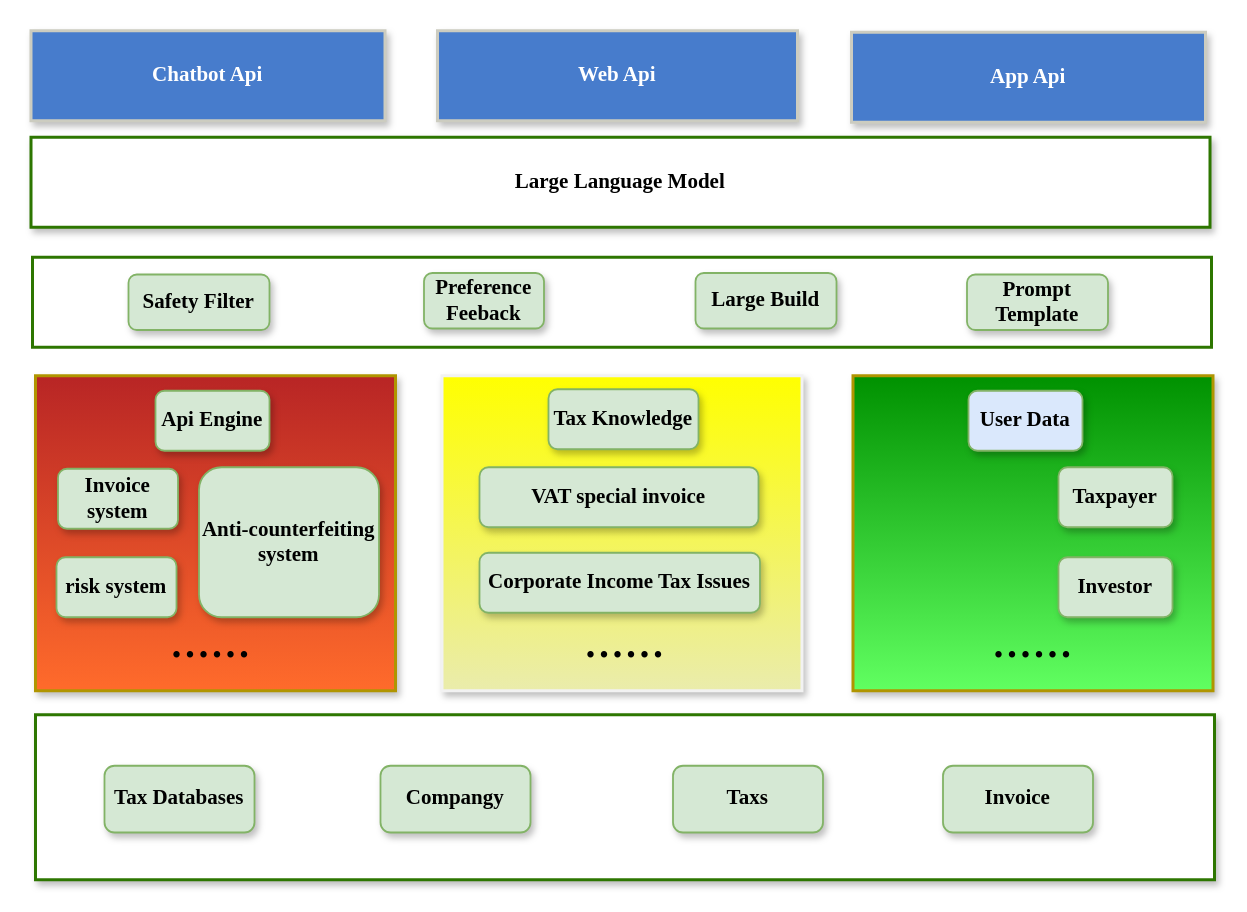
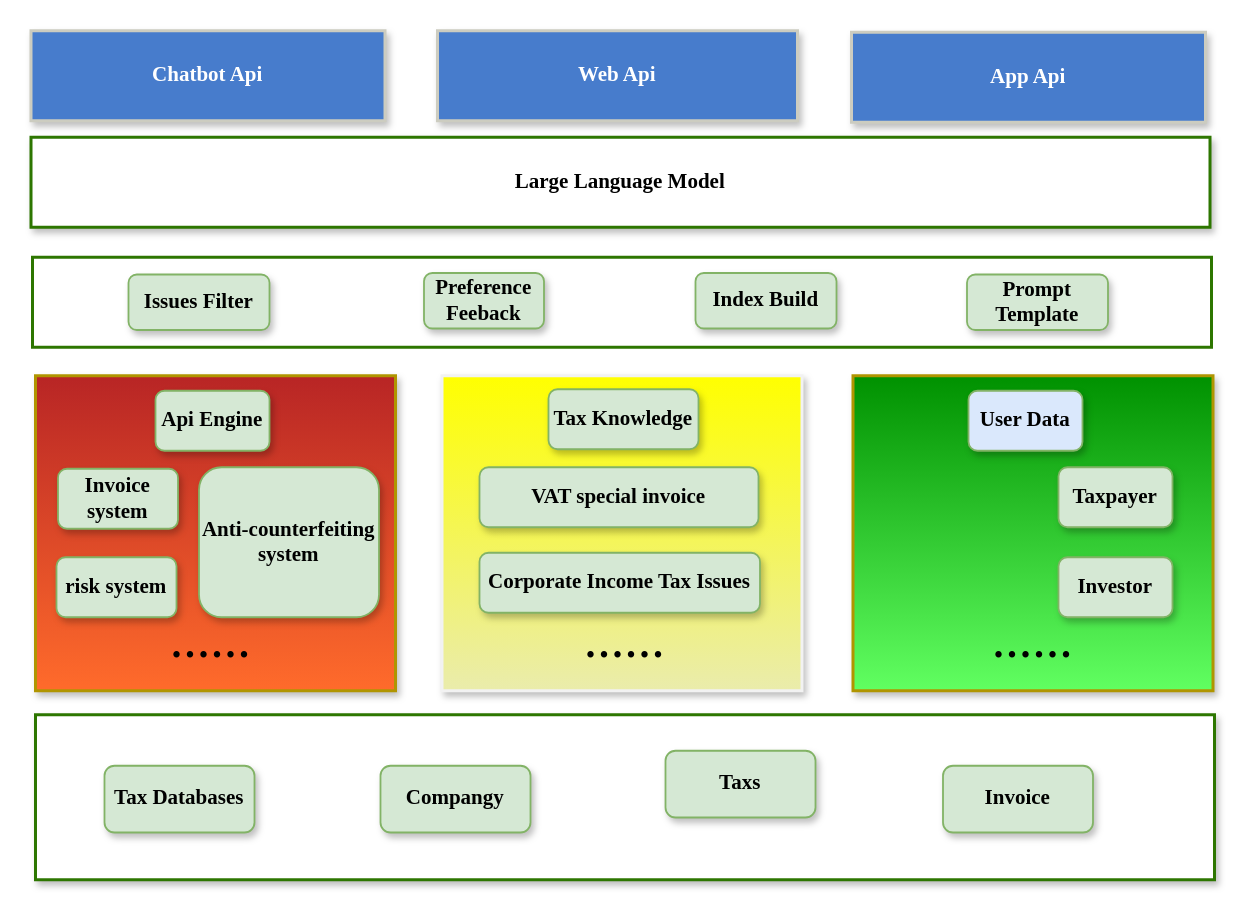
(766, 301) -> (766, 301)
(199, 302) -> (199, 302)
(748, 799) -> (740, 784)
